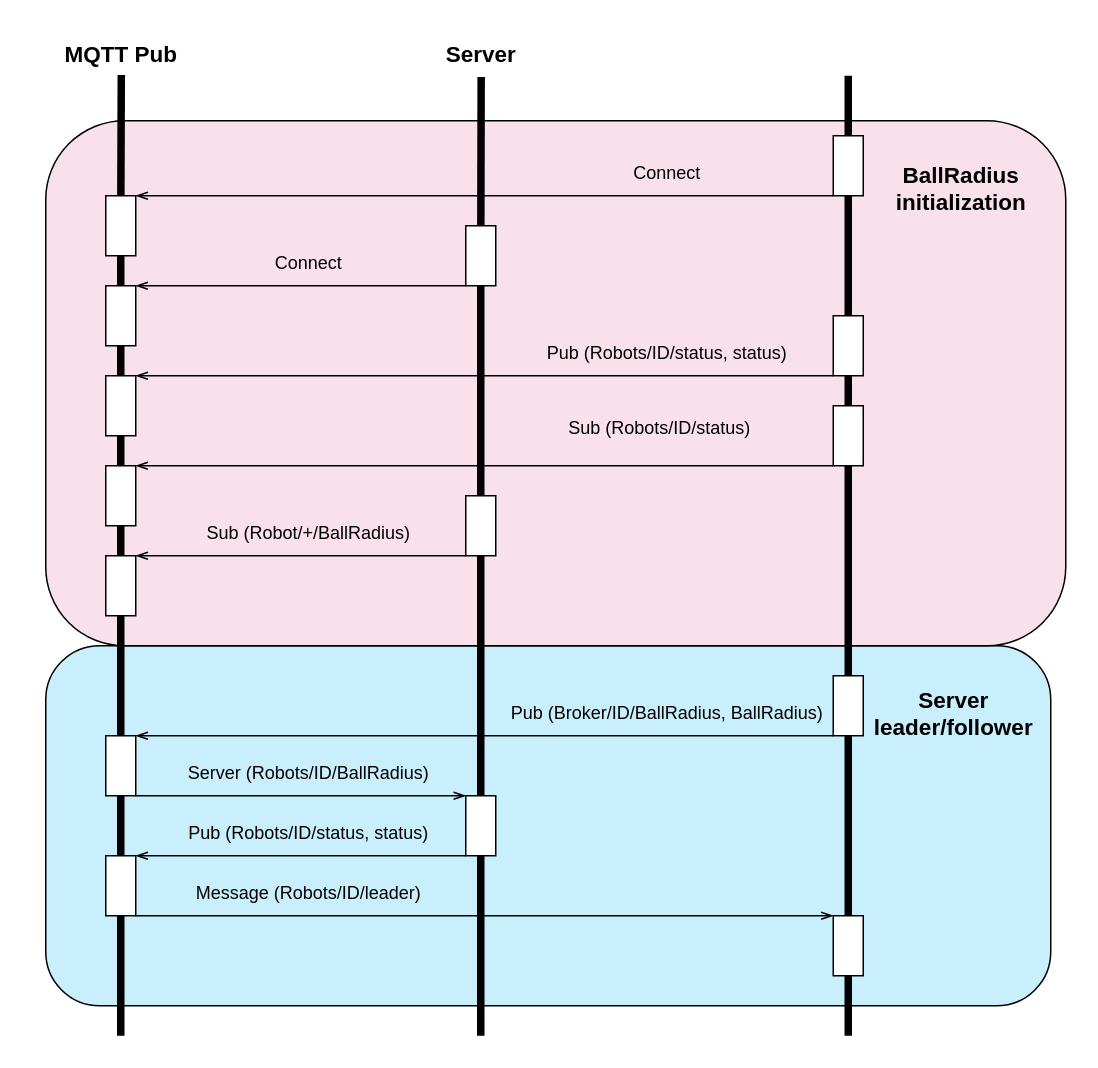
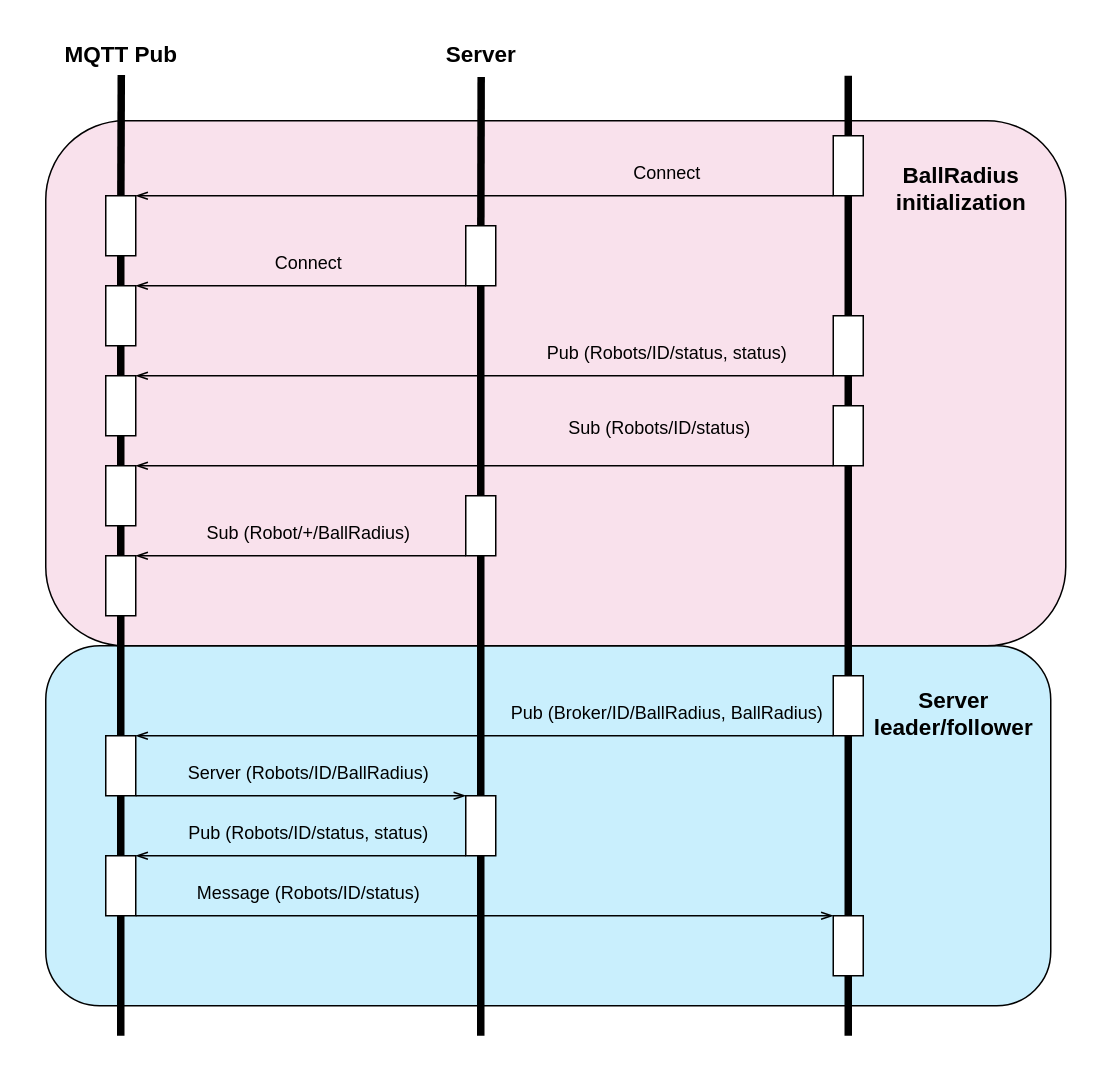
(309, 893) -> (309, 893)
